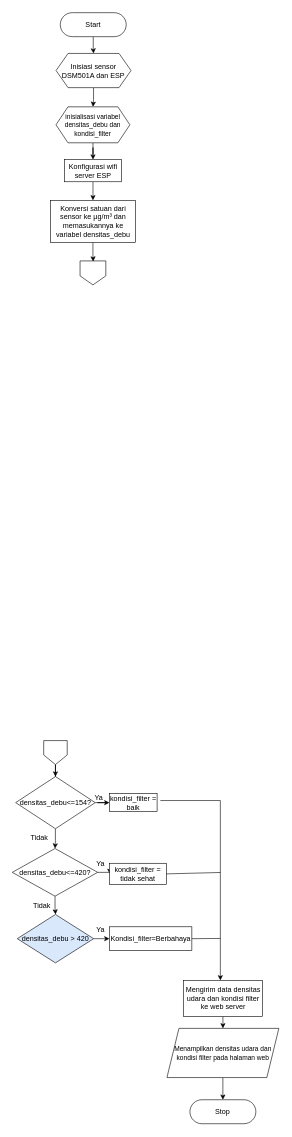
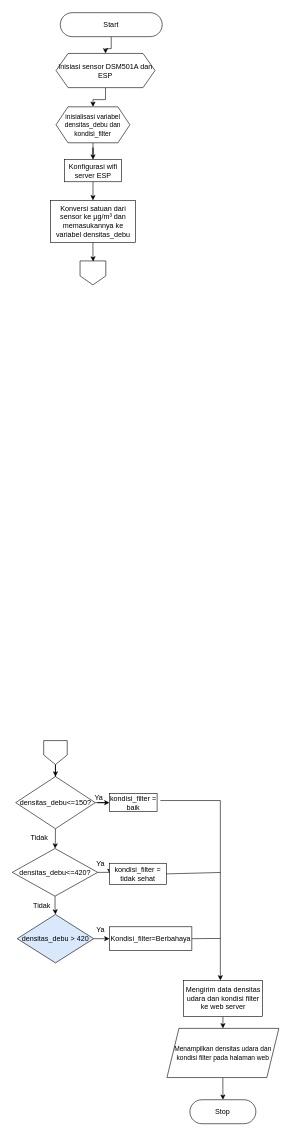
(93, 24) -> (111, 24)
(94, 70) -> (106, 70)
(56, 803) -> (56, 803)
